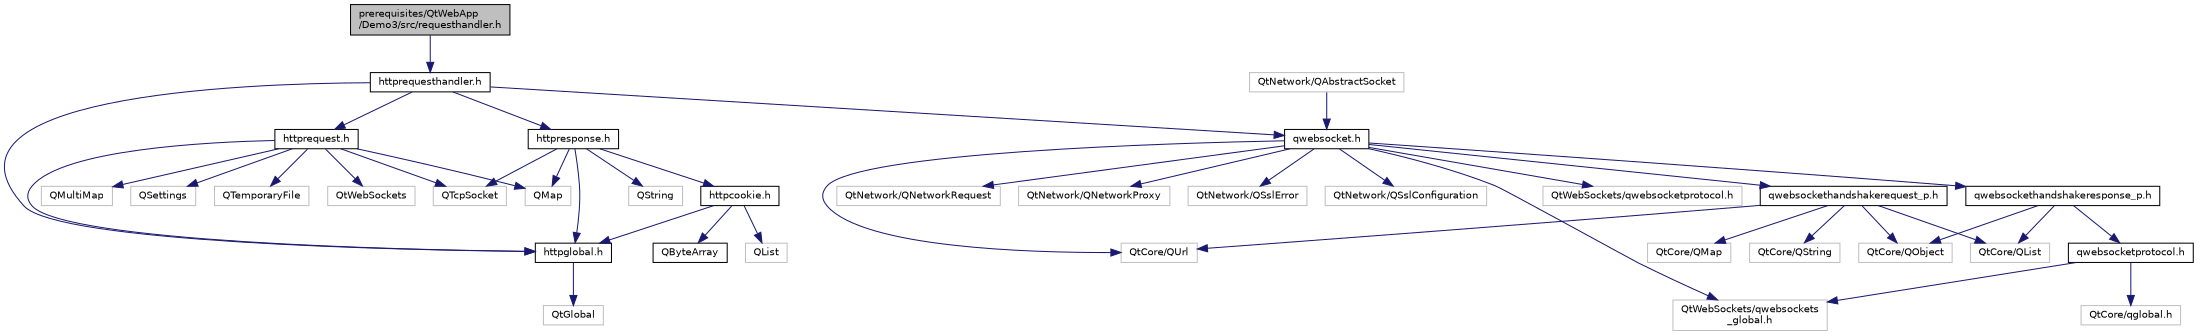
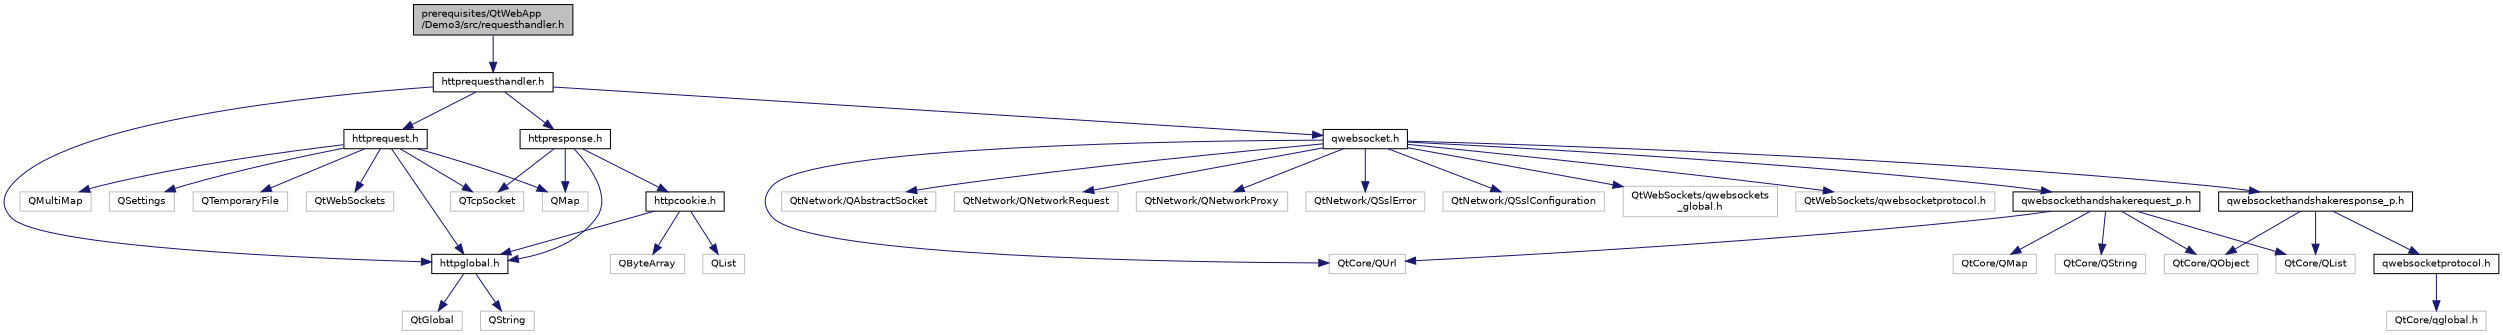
(1327, 106) -> (1120, 164)
(610, 165) -> (486, 288)
(690, 253) -> (648, 264)
(1957, 281) -> none
